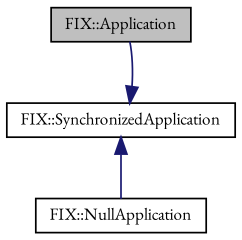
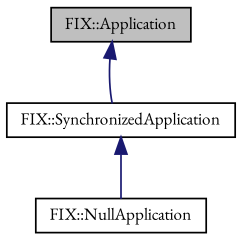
(132, 64) -> (110, 81)
